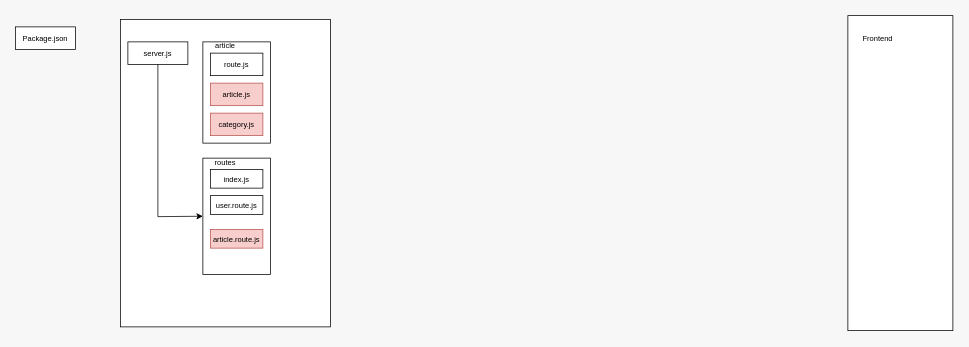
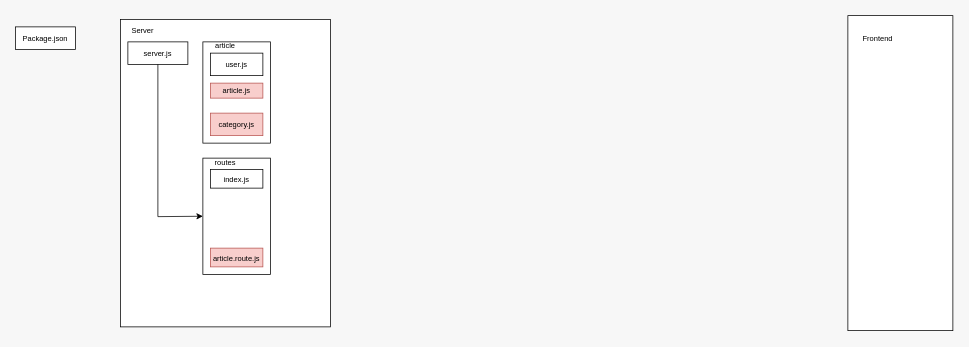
none -> (143, 30)
(237, 64) -> (237, 64)
(237, 94) -> (237, 90)
(237, 205) -> none
(237, 239) -> (237, 257)
